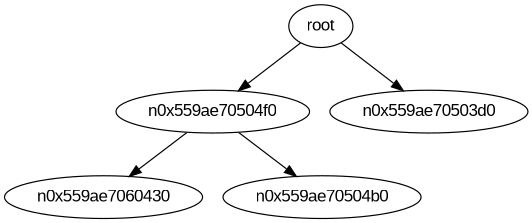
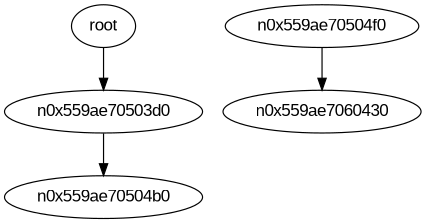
(274, 63) -> none
(263, 151) -> (104, 149)
